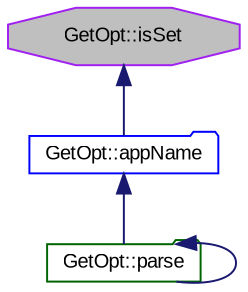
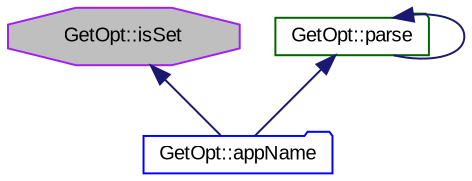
(124, 219) -> (288, 103)
